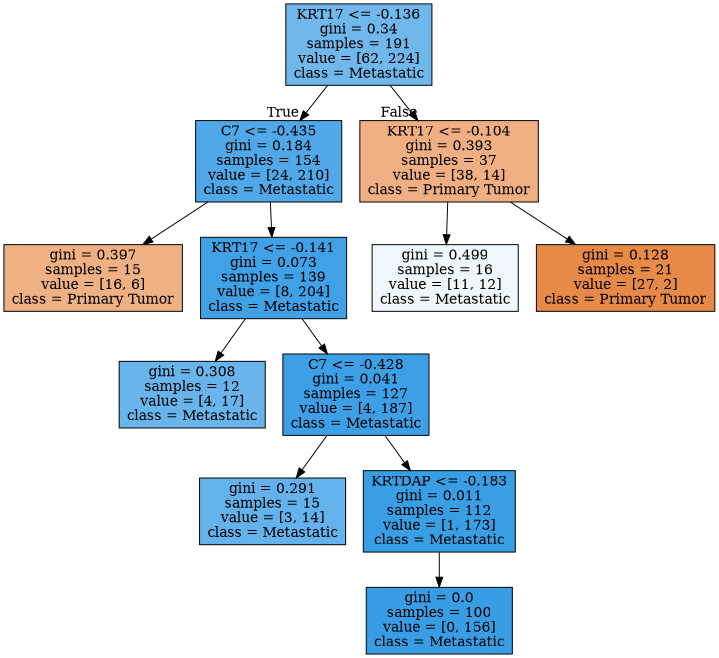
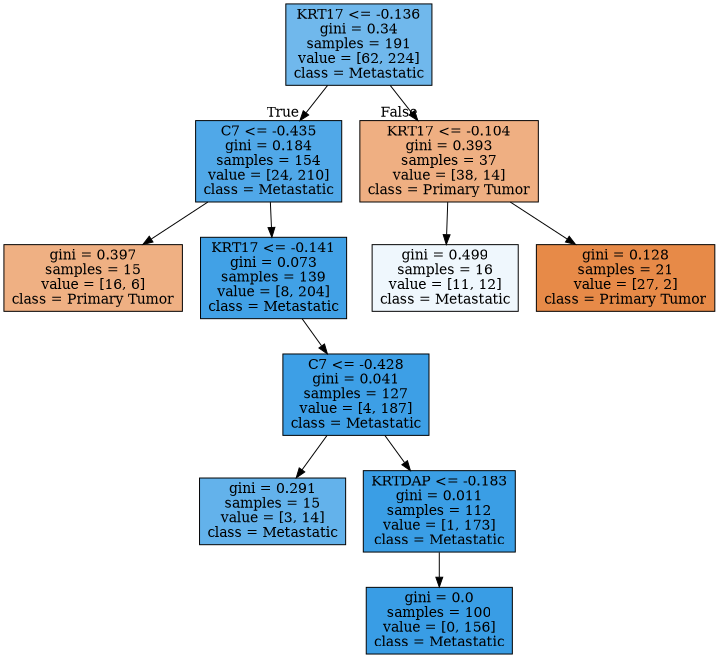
(192, 395) -> none
